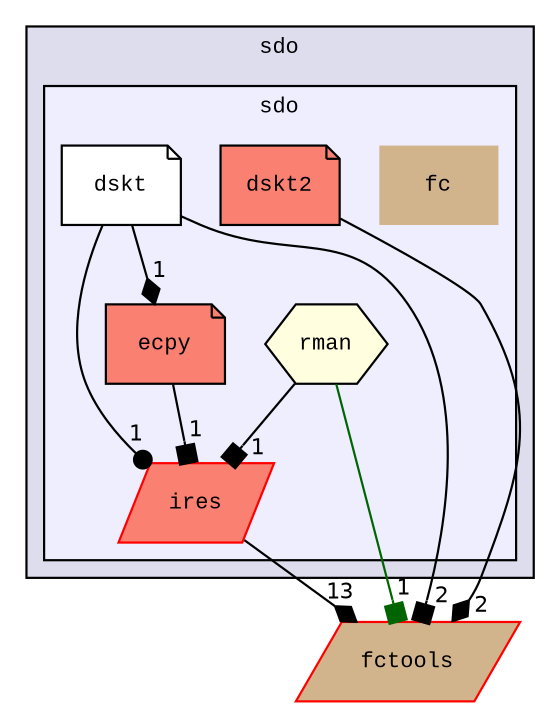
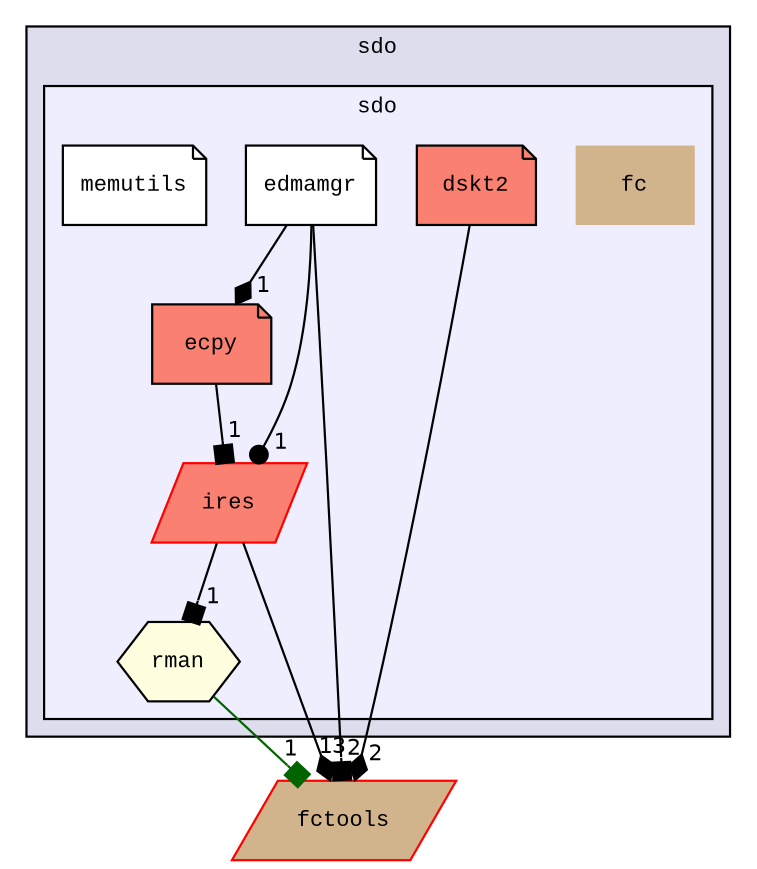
(121, 185) -> (311, 185)
none -> (135, 185)
(269, 414) -> (207, 572)
